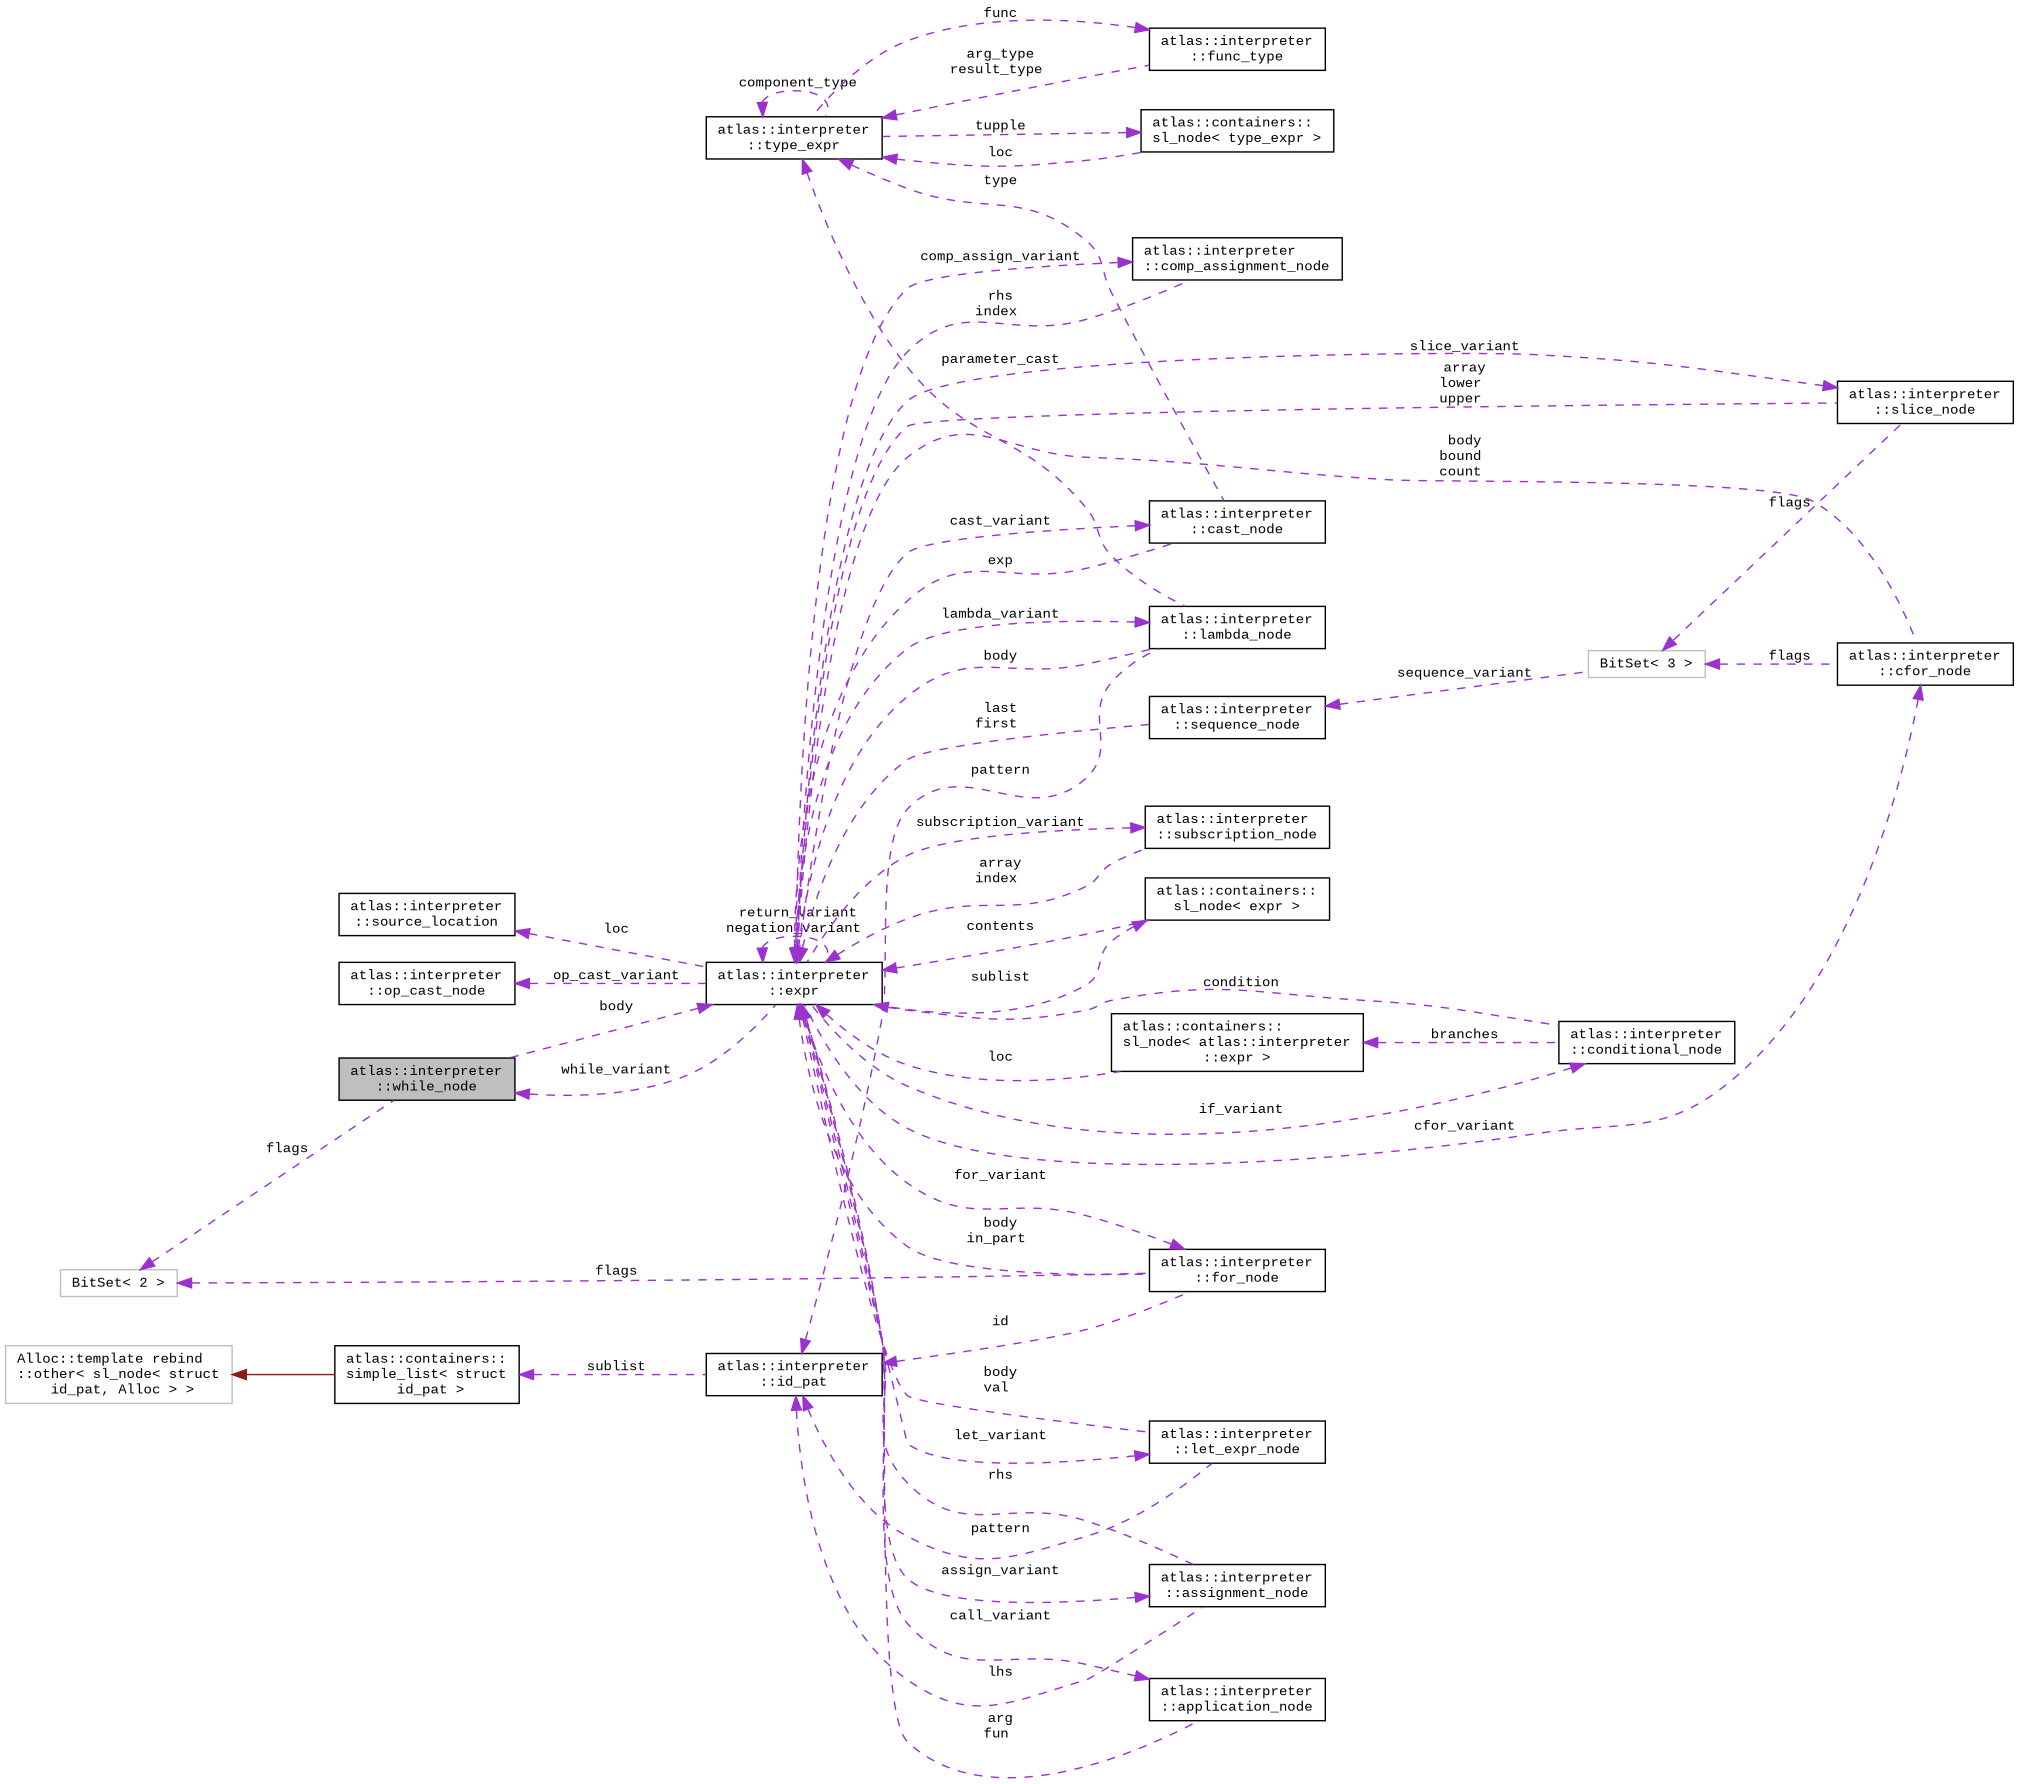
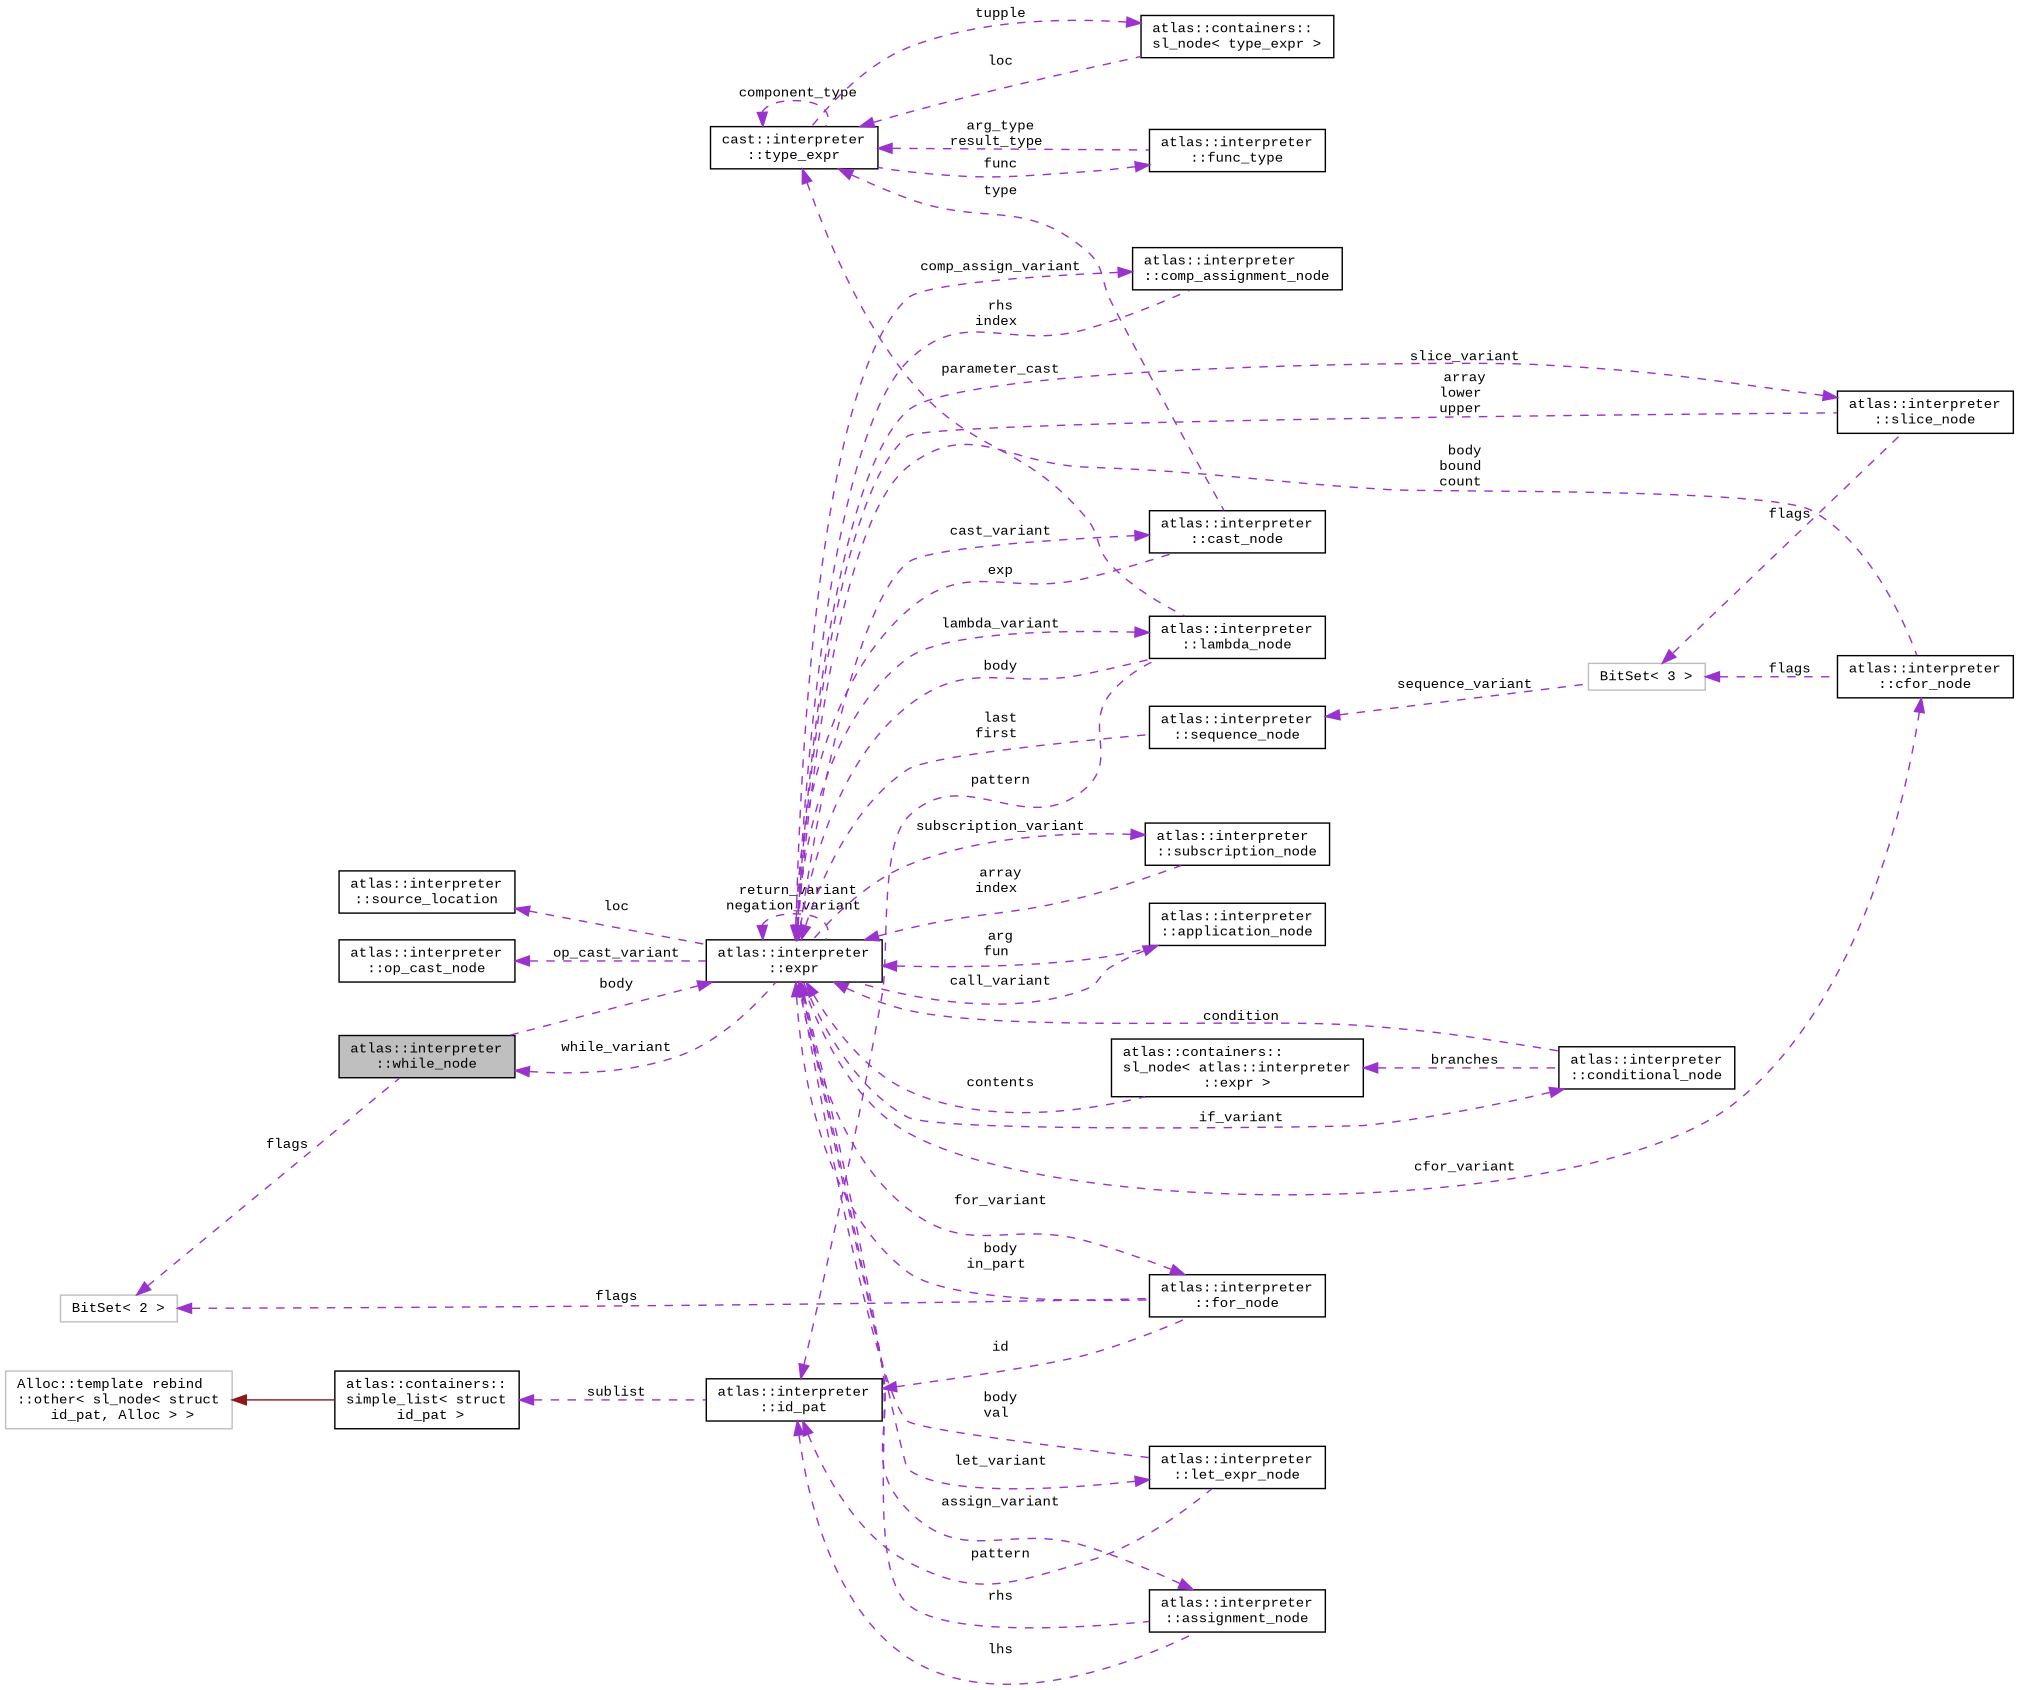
(794, 138) -> (794, 148)
(1237, 899) -> none
(997, 1057) -> (997, 1083)
